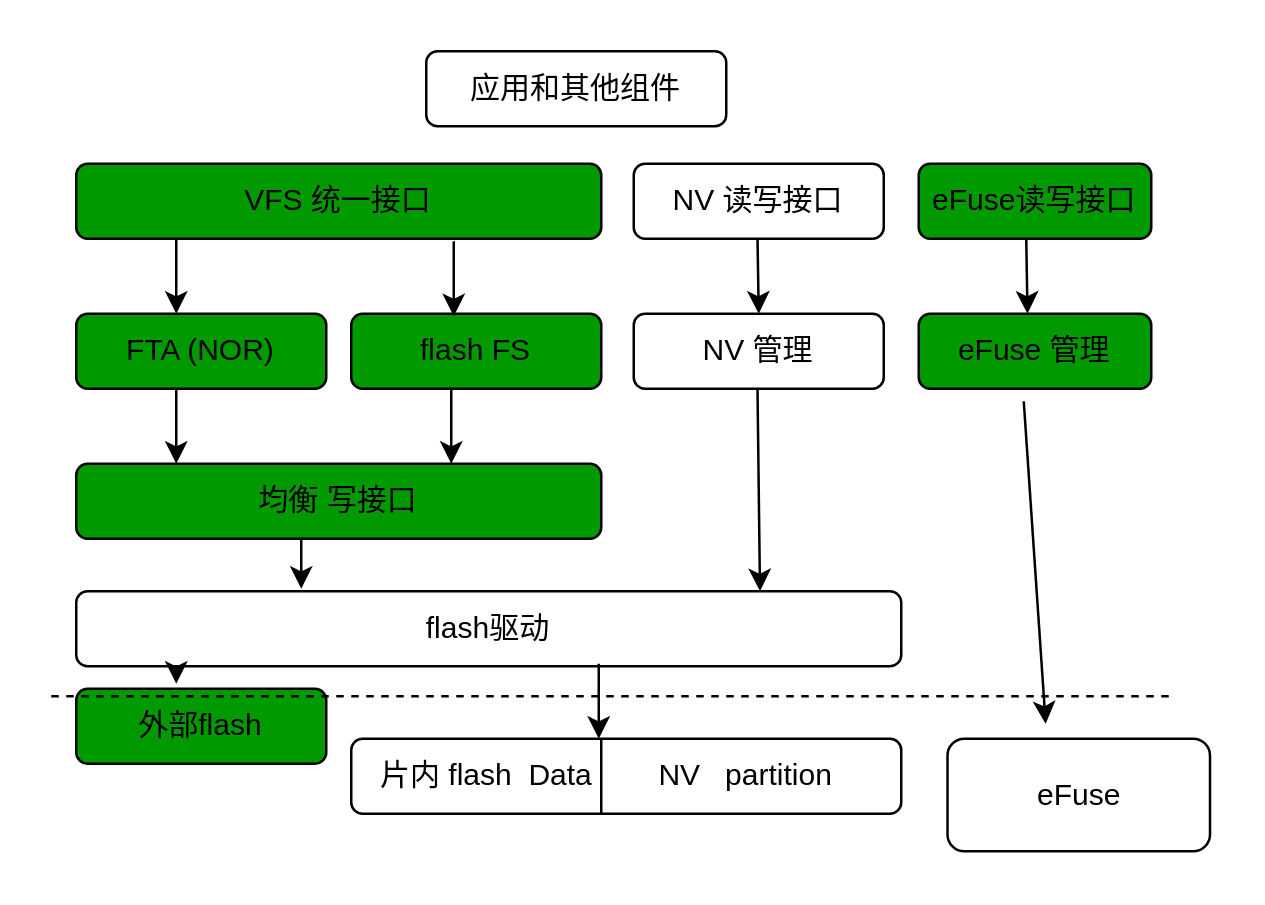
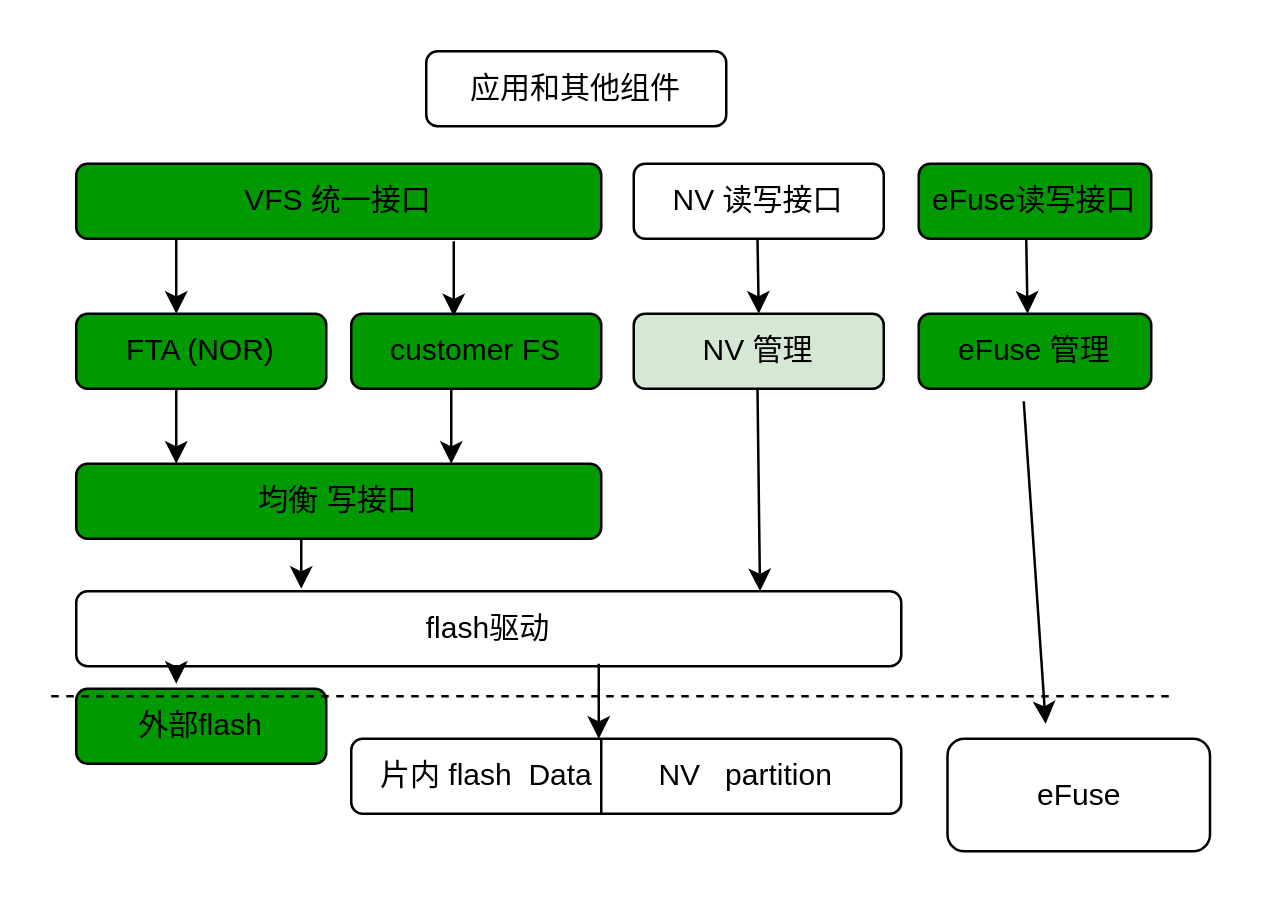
(476, 351) -> (476, 351)
(759, 351) -> (759, 351)
